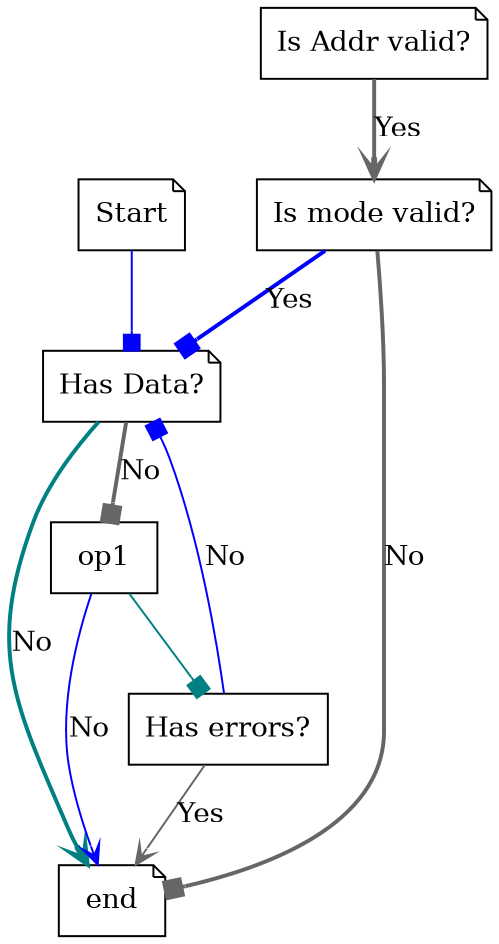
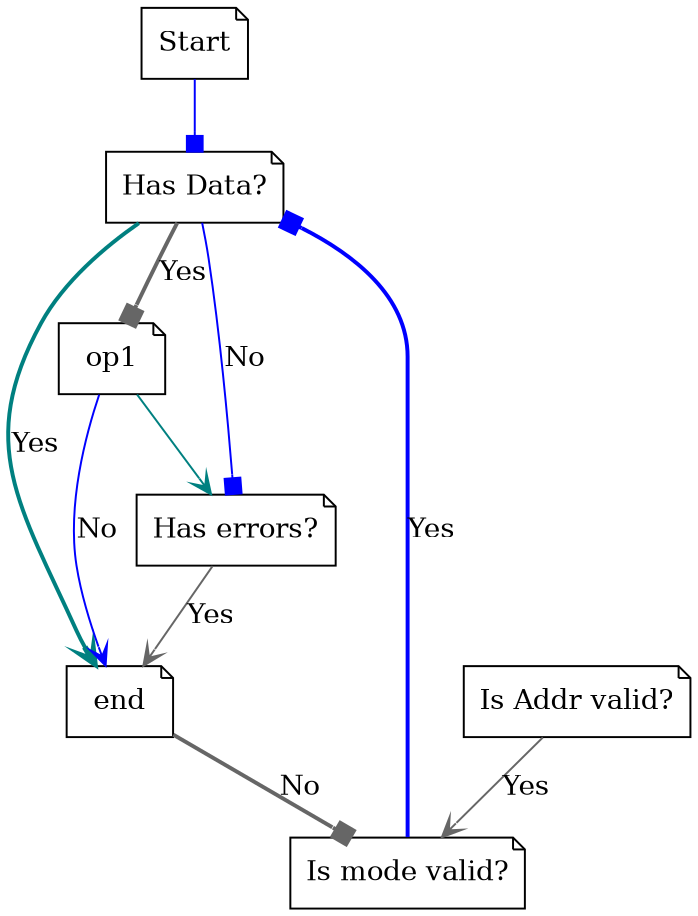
(374, 119) -> (500, 780)
(141, 472) -> (184, 273)
(104, 558) -> (112, 359)
(200, 565) -> (220, 348)
(384, 626) -> (253, 781)
(160, 636) -> (168, 436)
(32, 643) -> (36, 444)
(228, 729) -> (236, 530)
